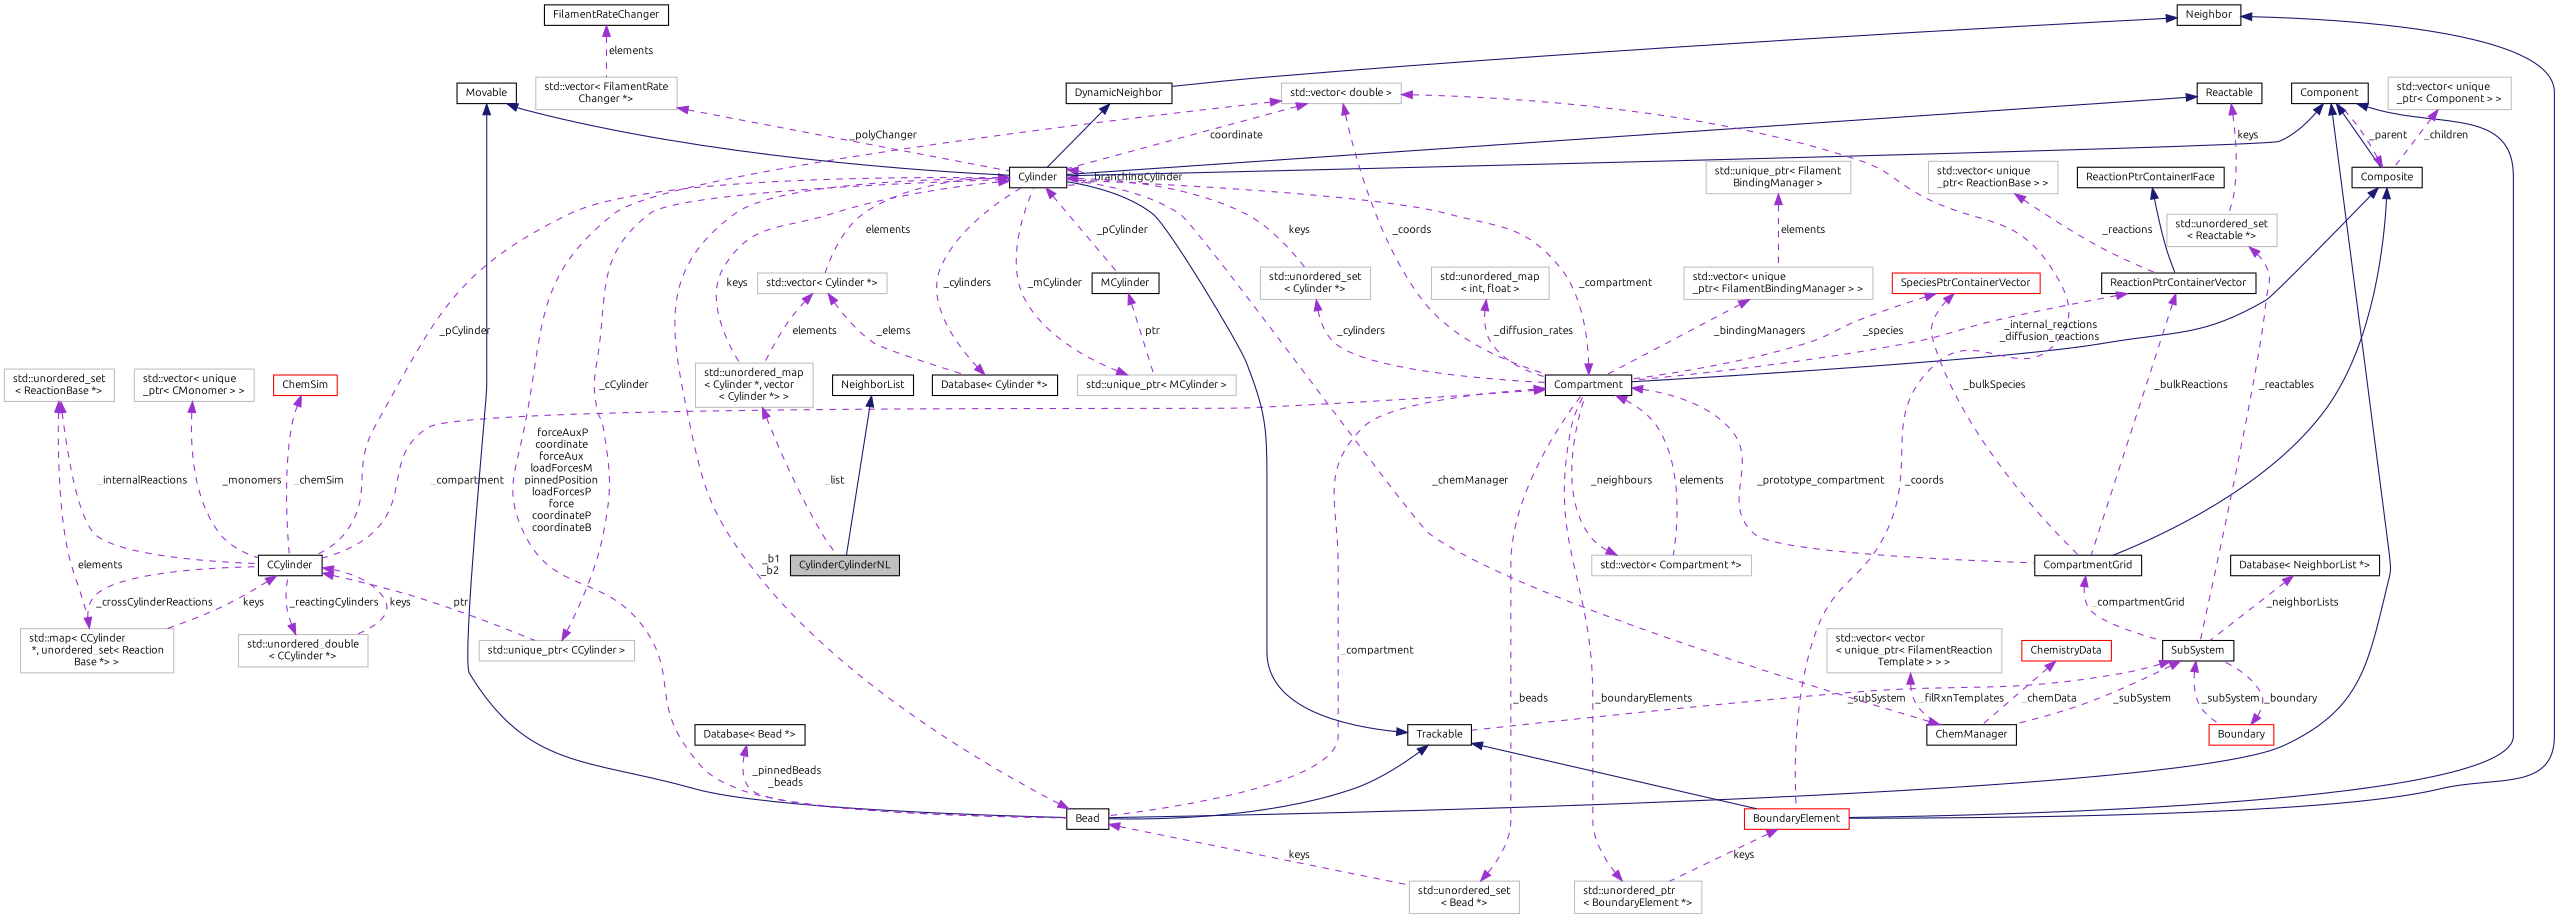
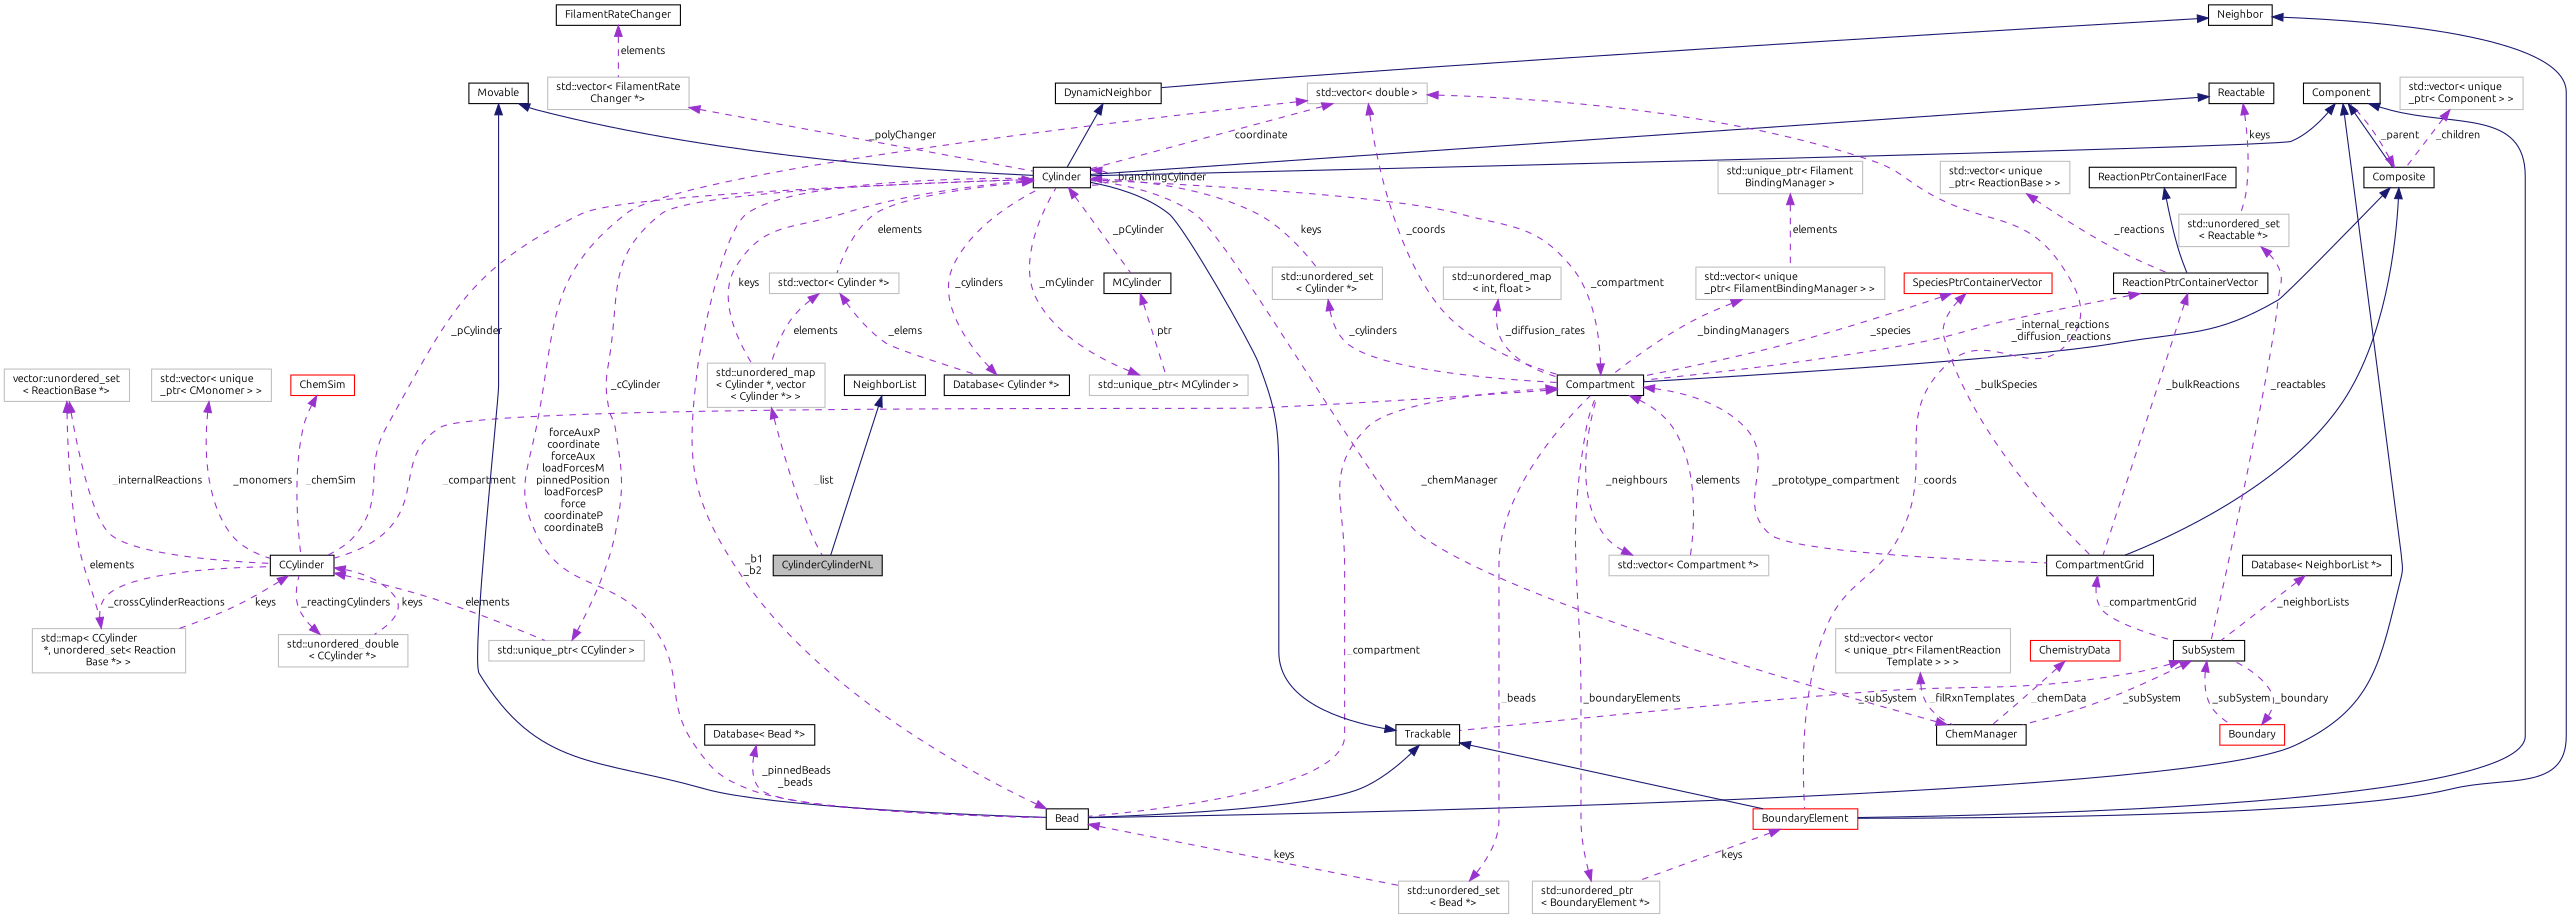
(59, 385) -> (67, 385)
(460, 603) -> (487, 603)
